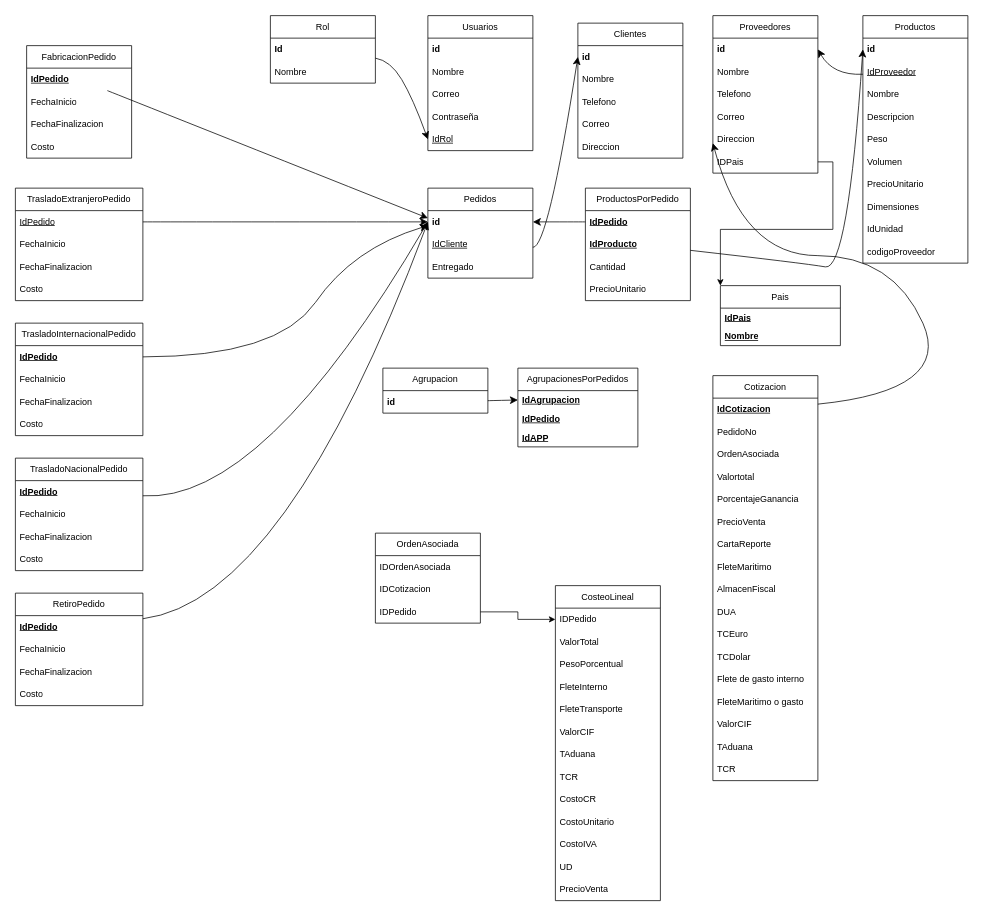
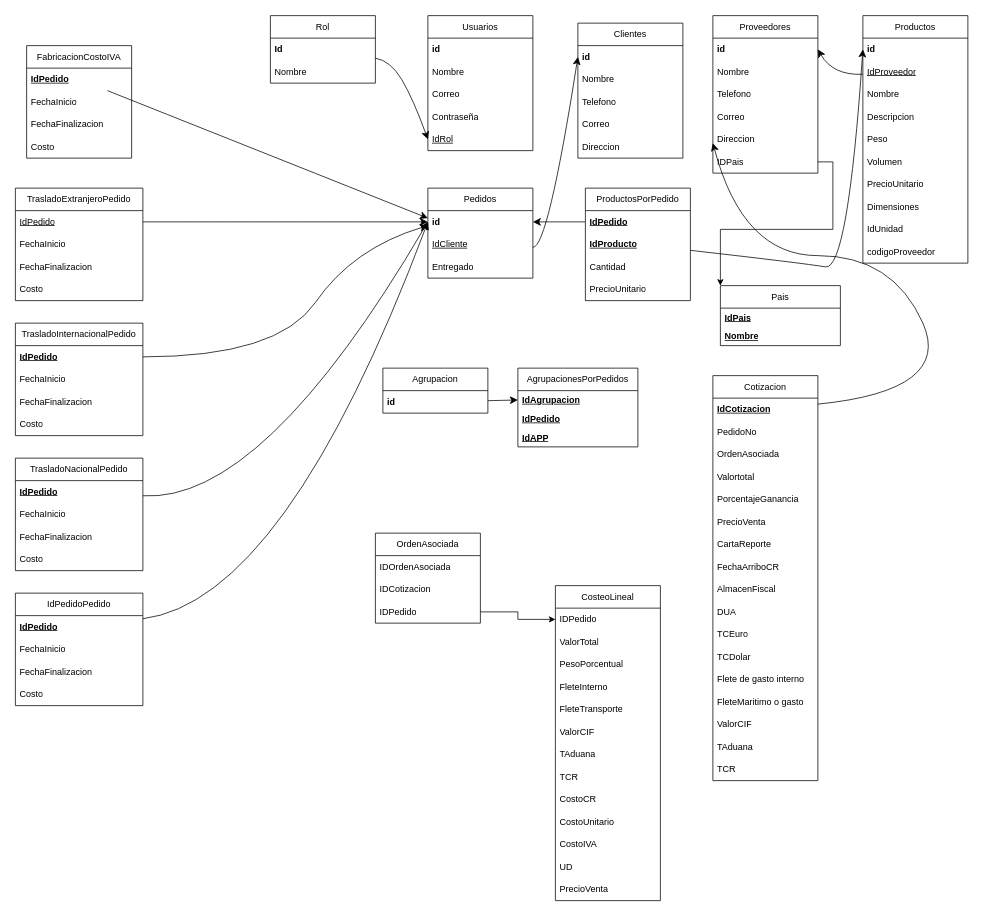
(79, 57) -> (79, 57)
(747, 567) -> (749, 567)
(79, 604) -> (79, 604)
